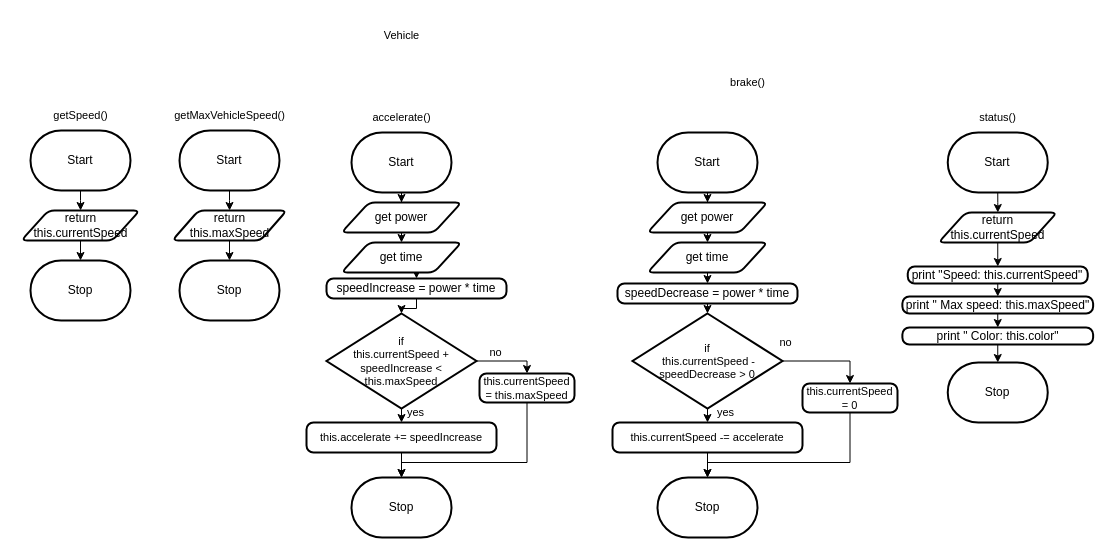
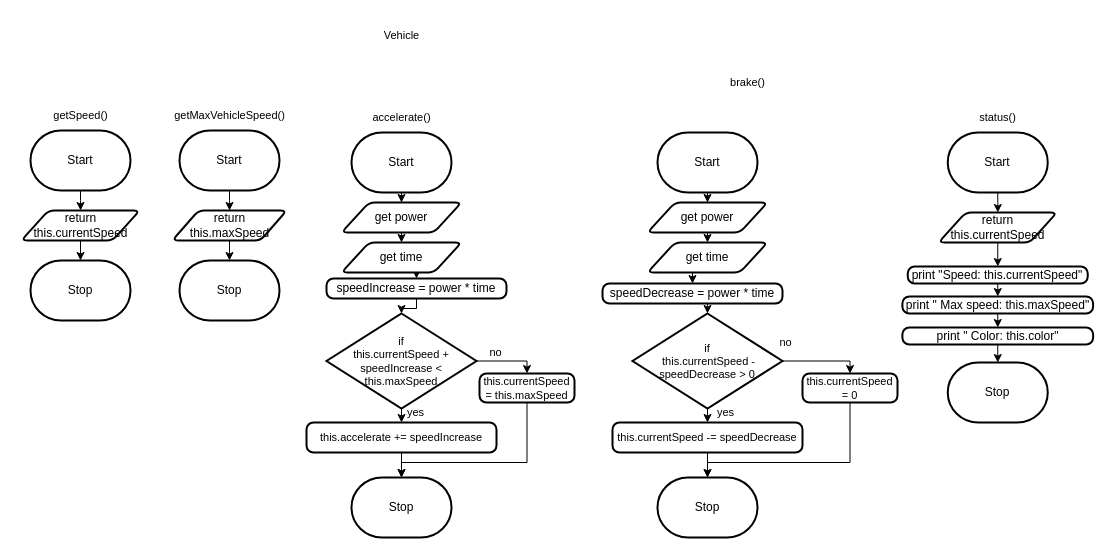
(708, 294) -> (693, 294)
(850, 398) -> (850, 388)
(708, 438) -> (708, 438)
